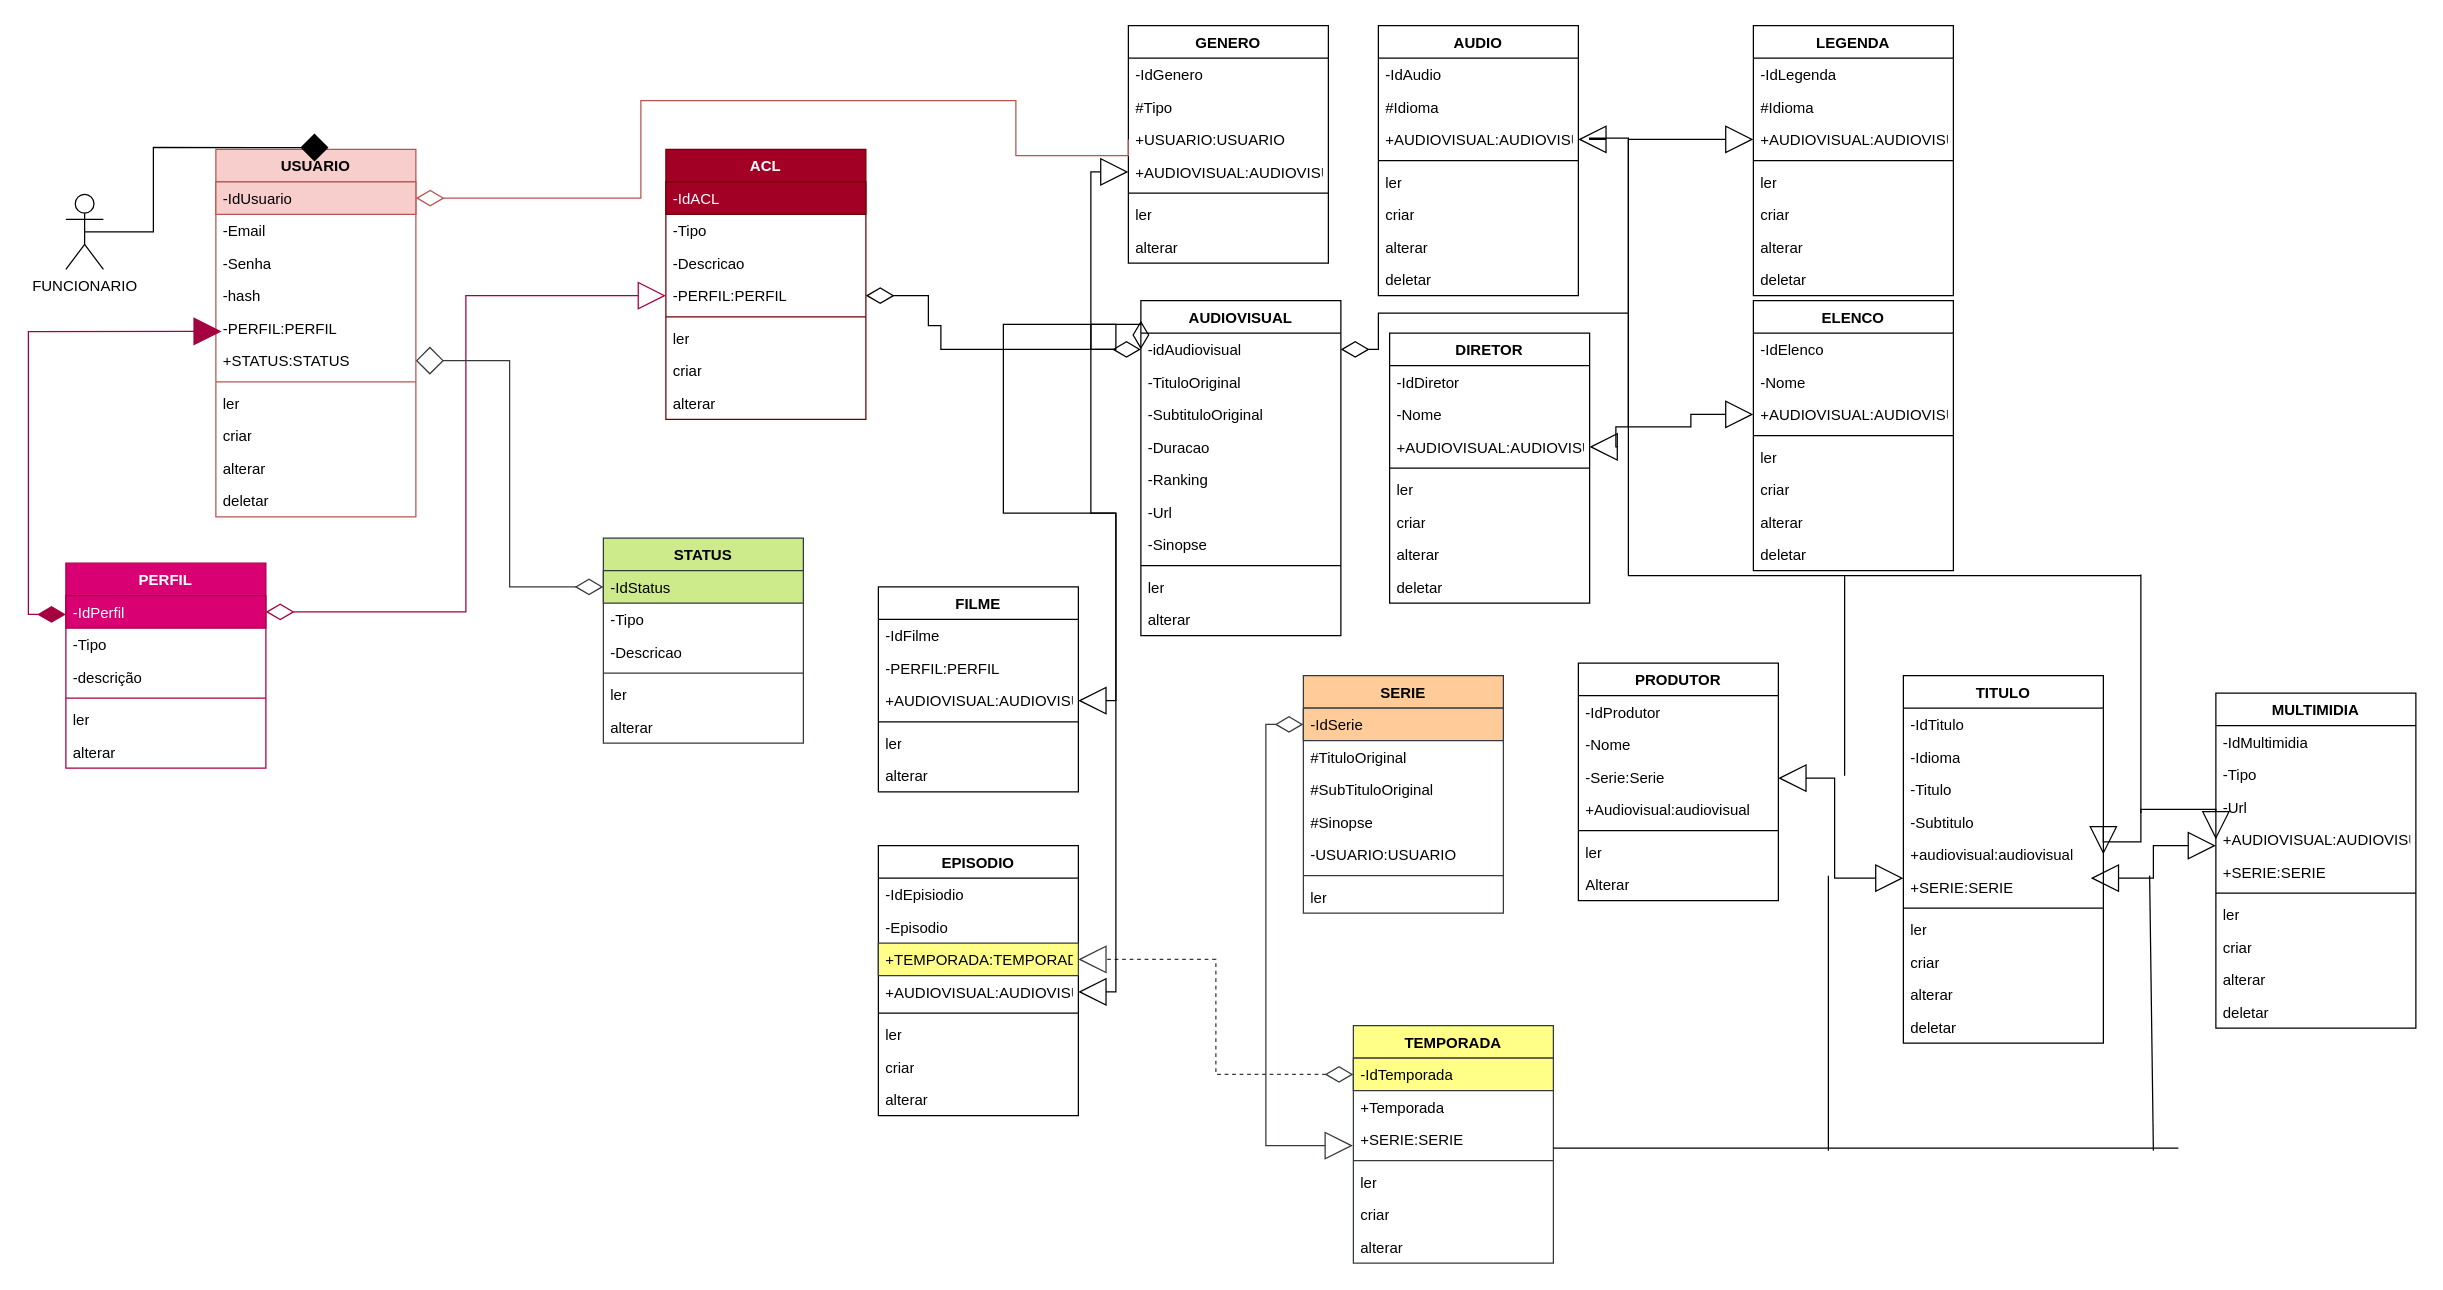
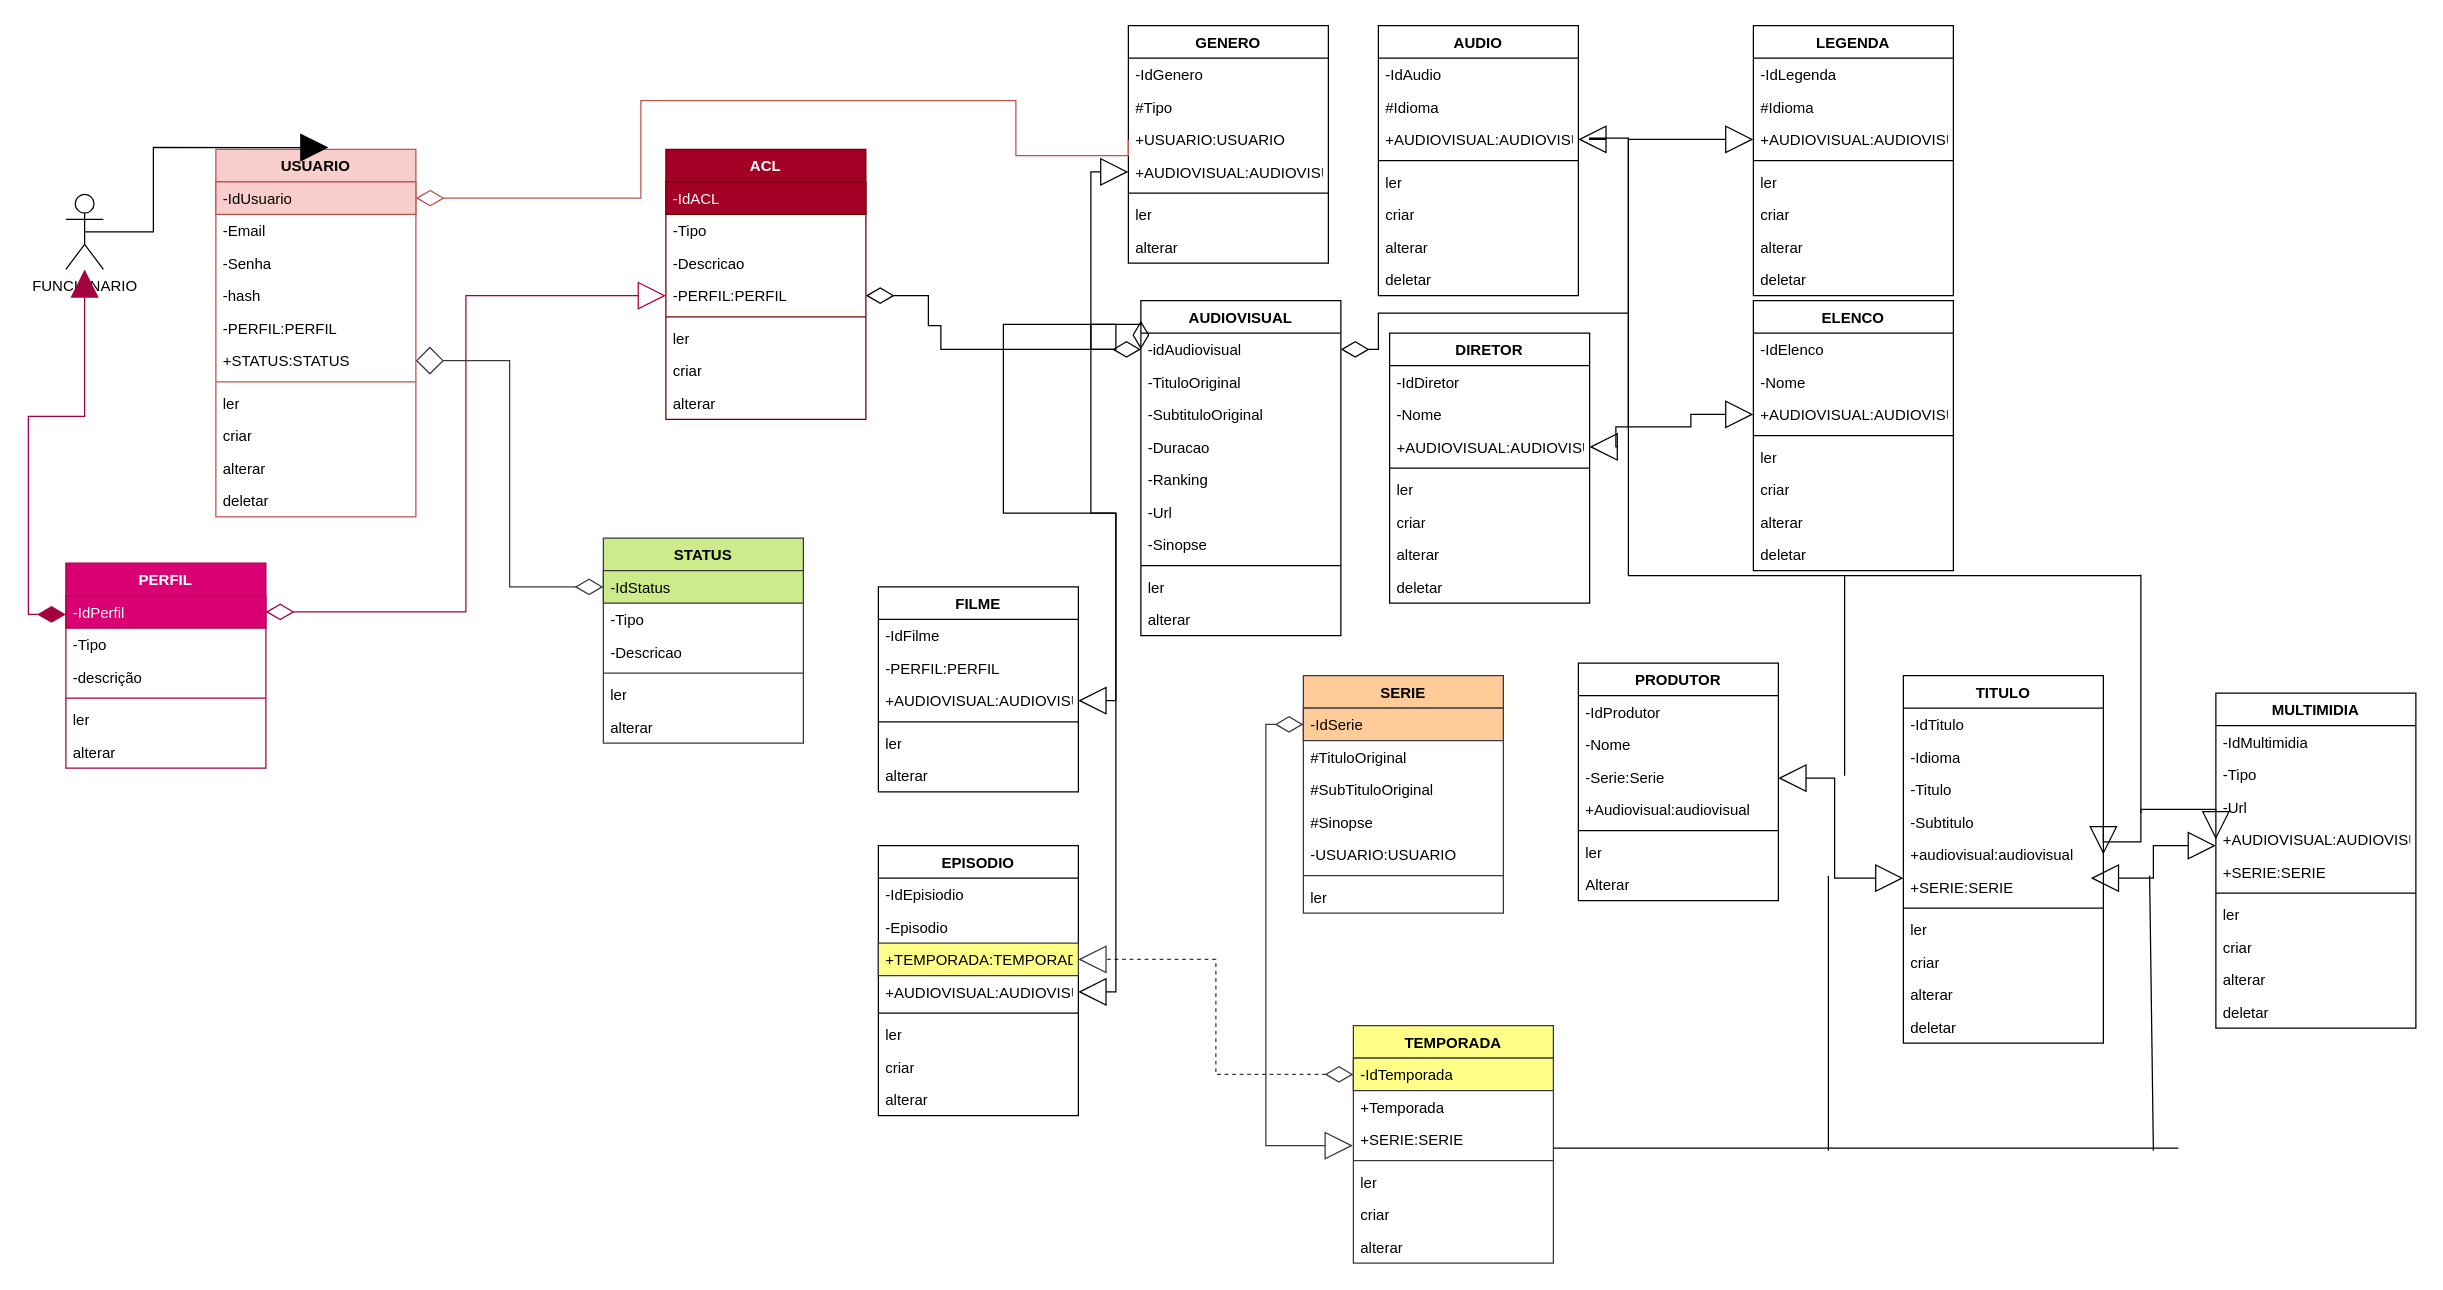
(299, 148) -> (299, 148)
(67, 331) -> (84, 386)
